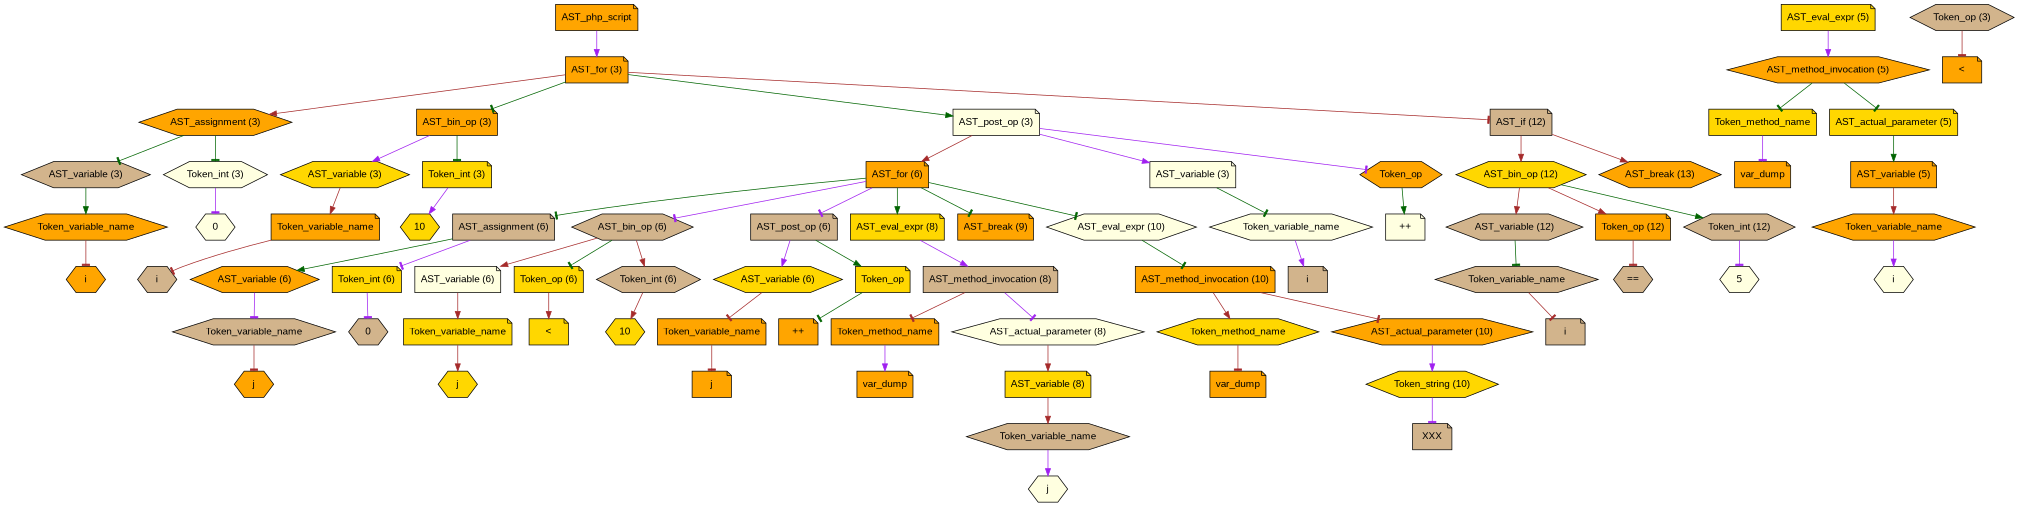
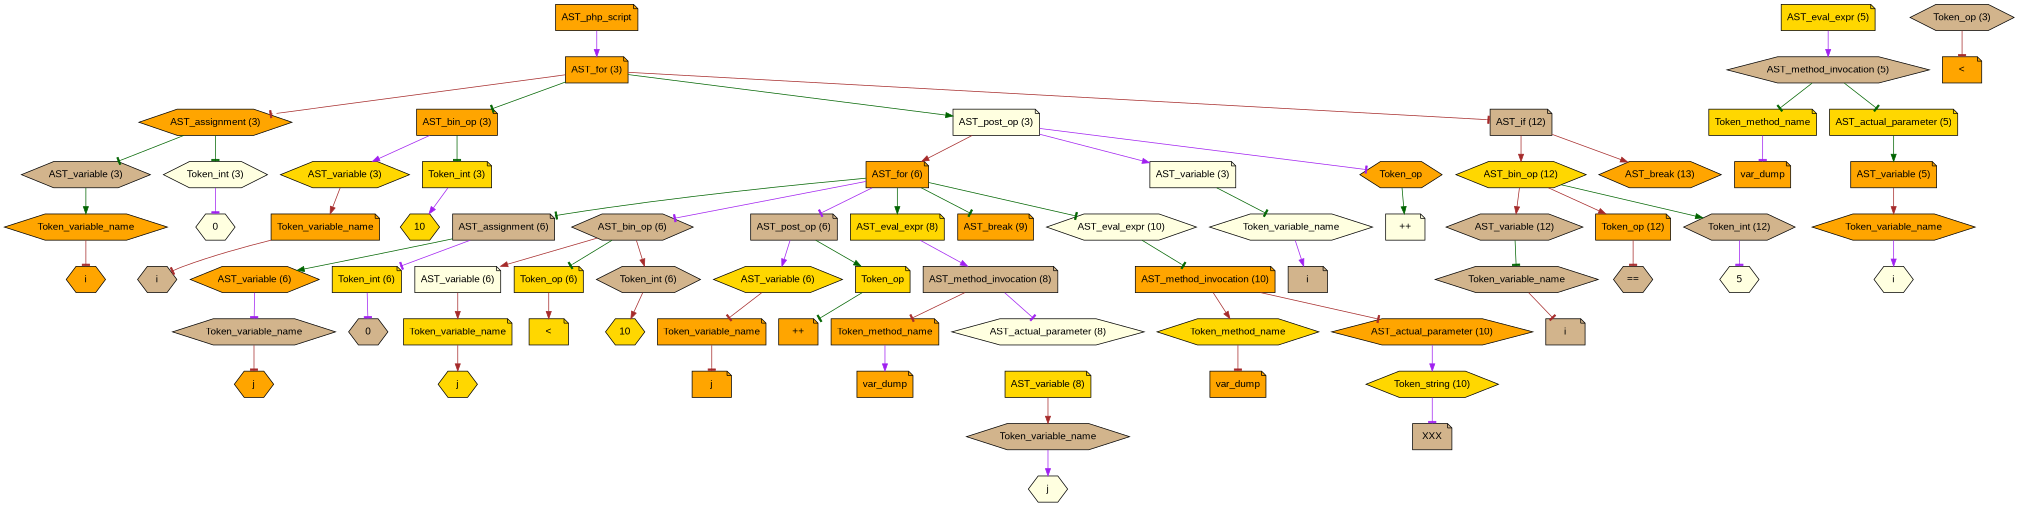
(1828, 70) -> (1828, 70)
(421, 94) -> (421, 94)
(1048, 354) -> none
